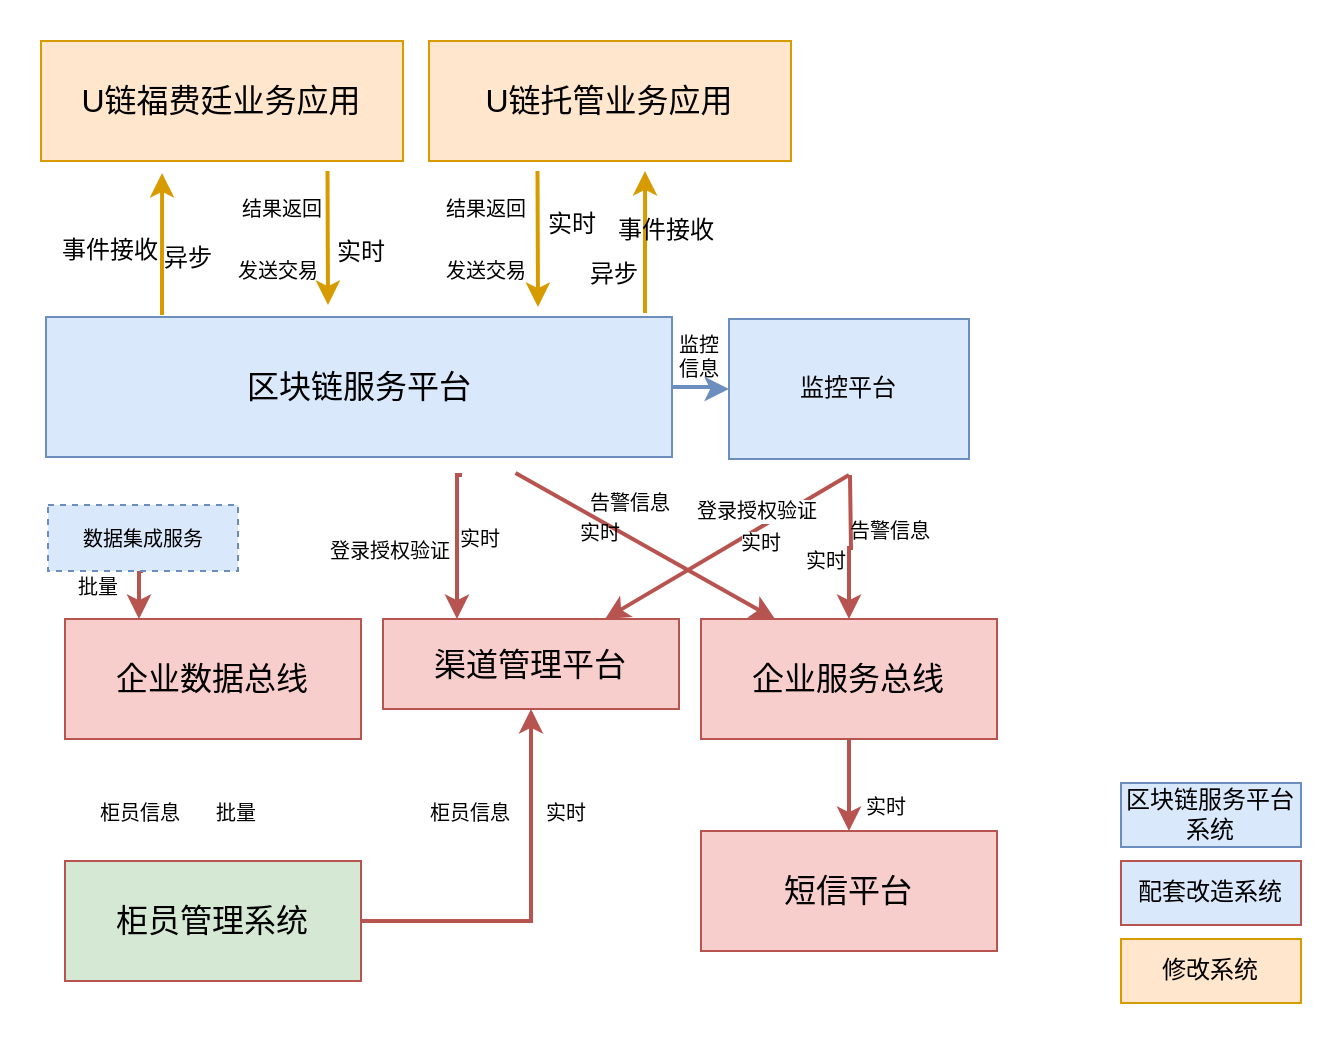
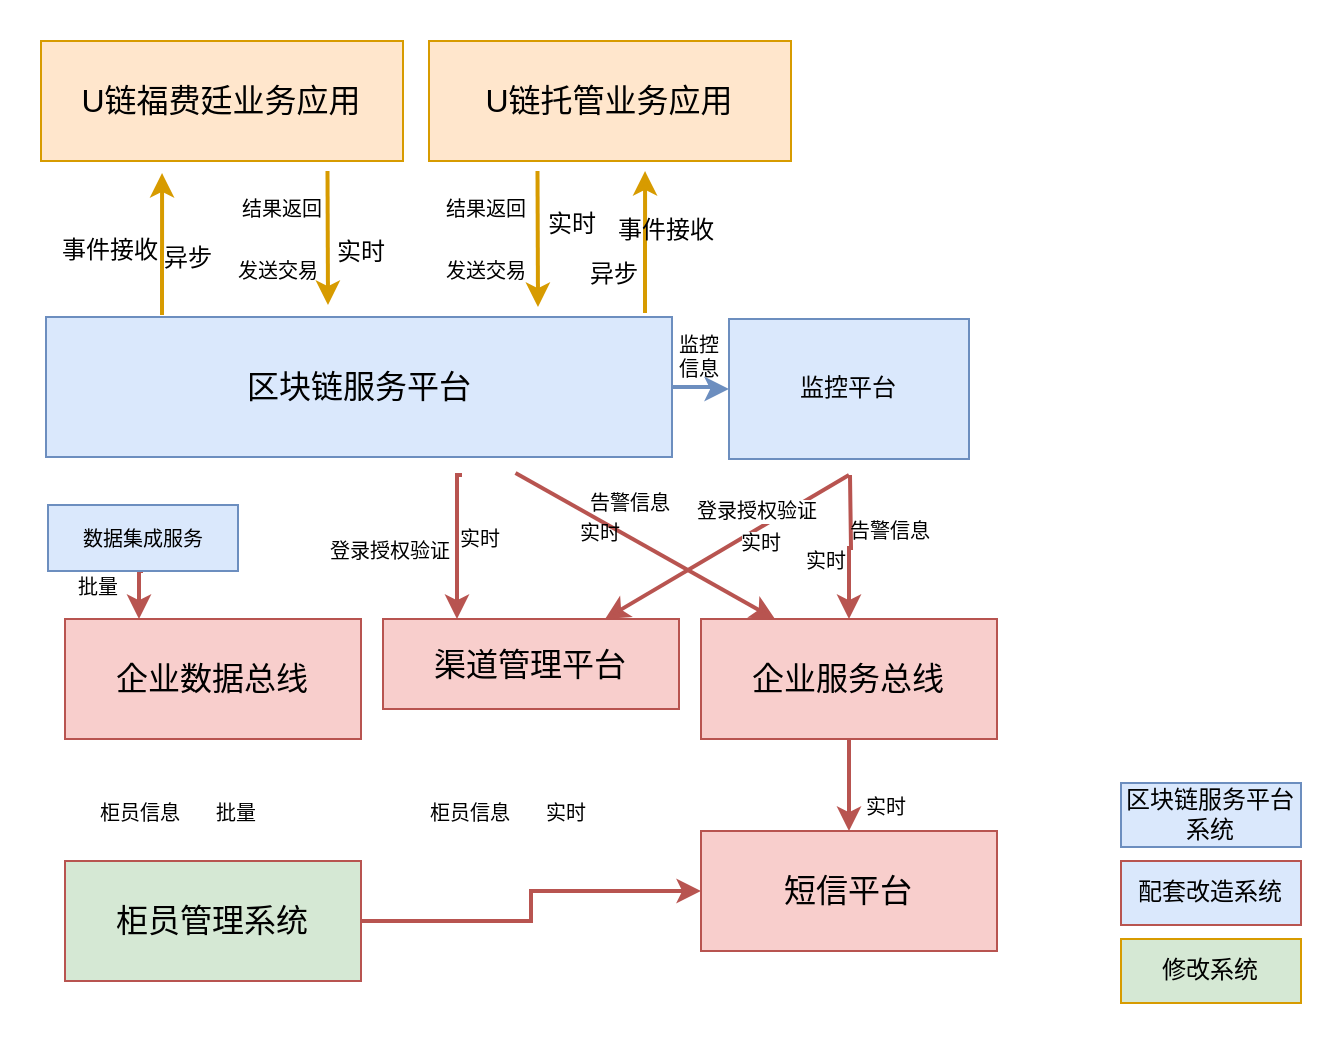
(143, 538) -> (143, 538)
(531, 810) -> (606, 891)
(1211, 971) -> (1211, 971)
